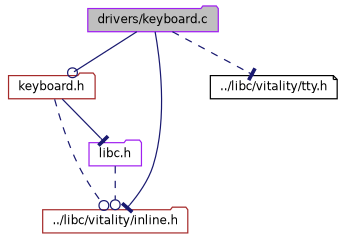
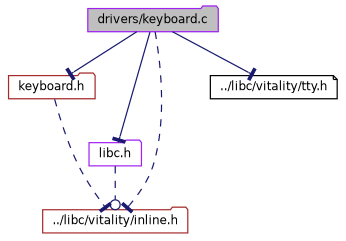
(105, 52) -> (105, 52)
(210, 52) -> (210, 52)
(81, 119) -> (135, 84)
(161, 122) -> (161, 122)
(73, 153) -> (73, 153)
